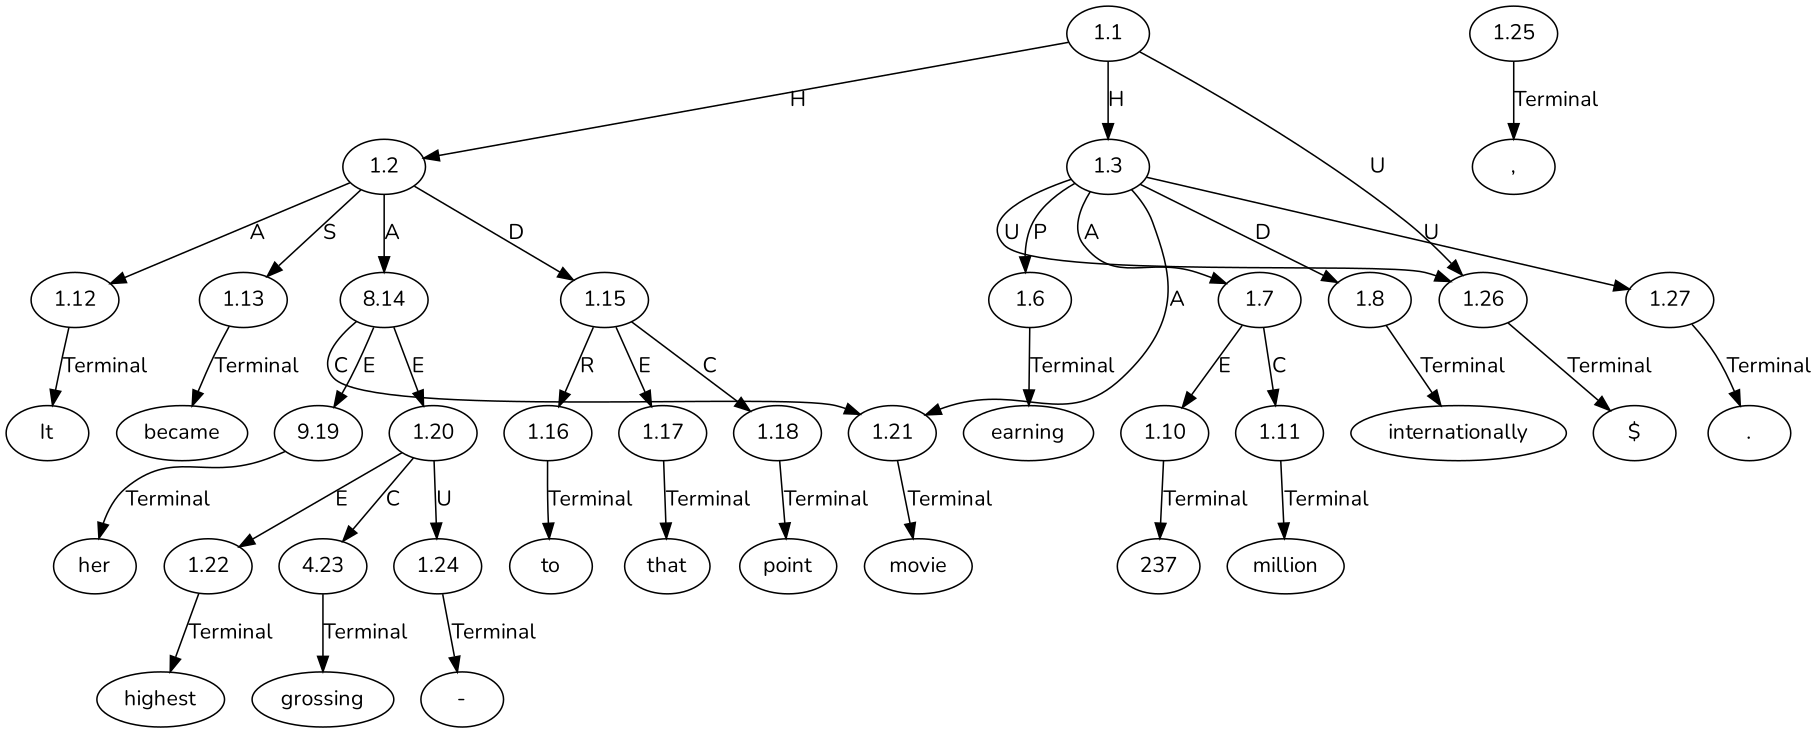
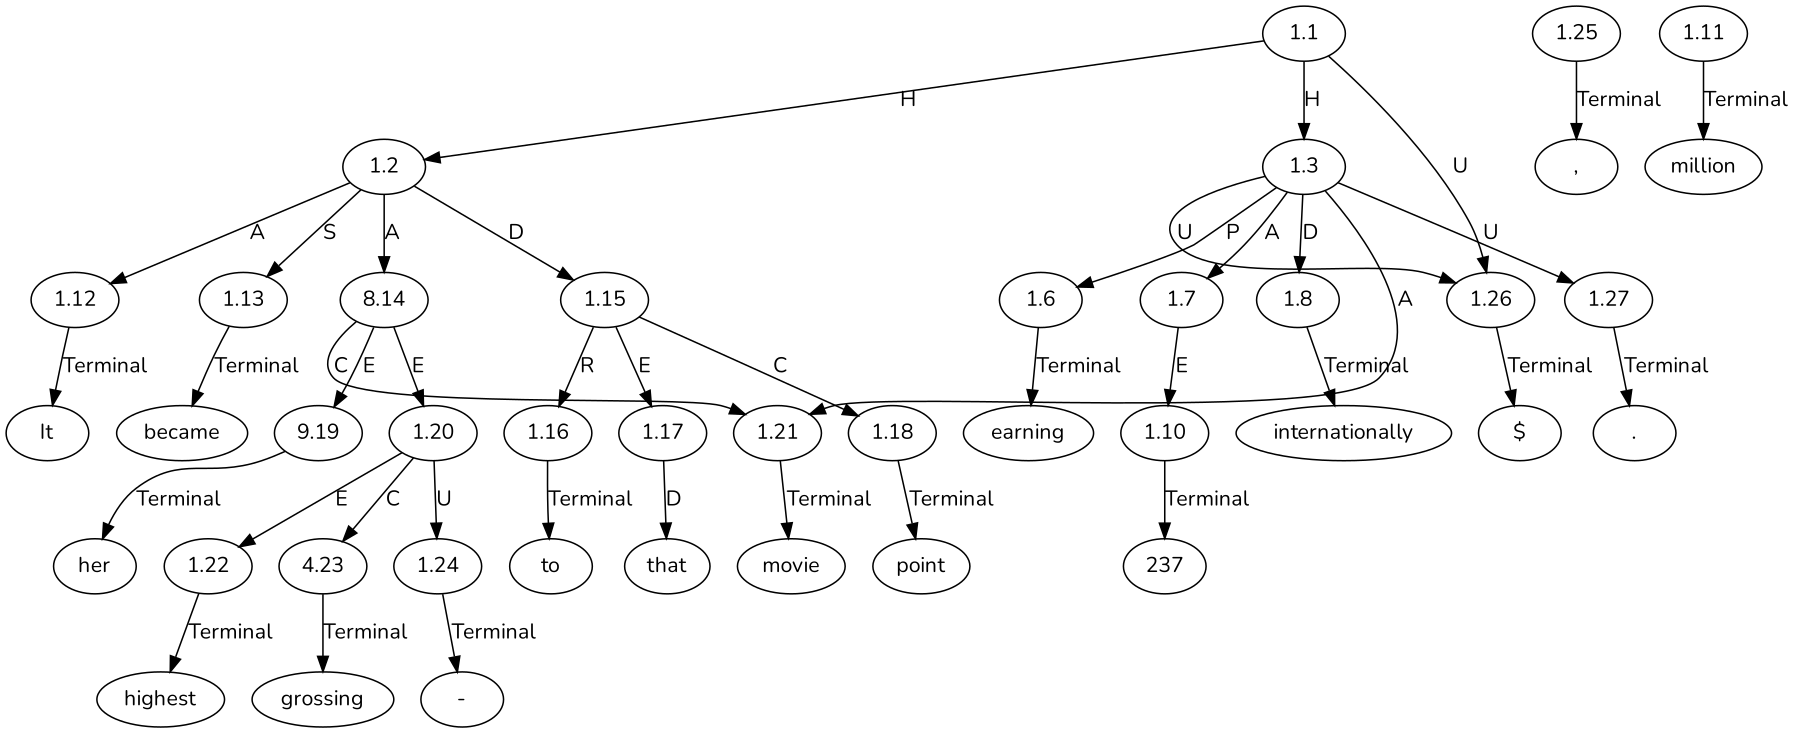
(1268, 359) -> none
(709, 500) -> (674, 500)
